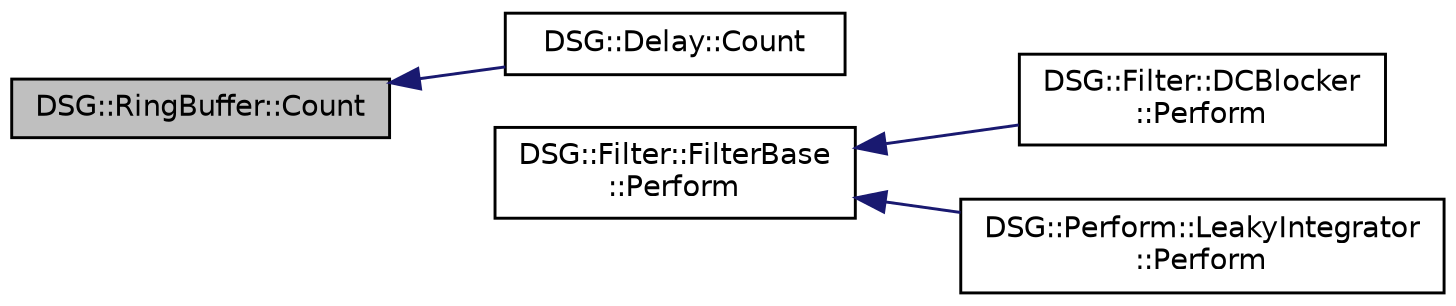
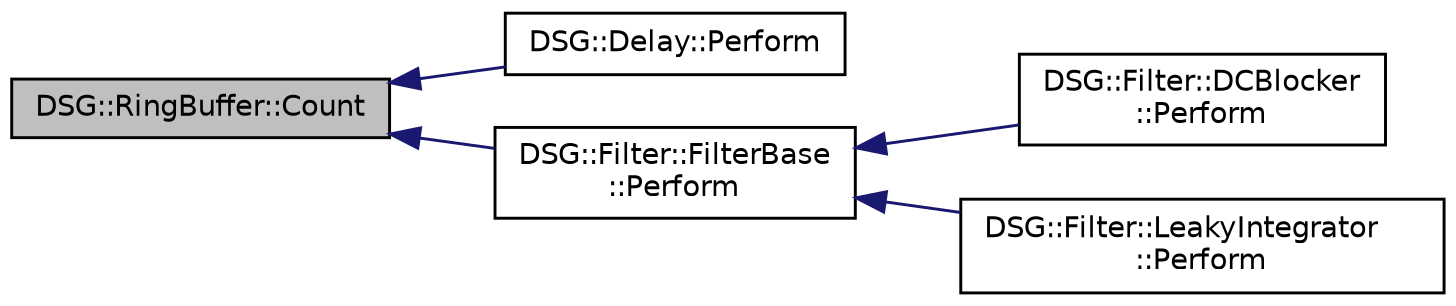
(675, 44) -> (675, 44)
none -> (457, 143)
(1202, 246) -> (1202, 246)
